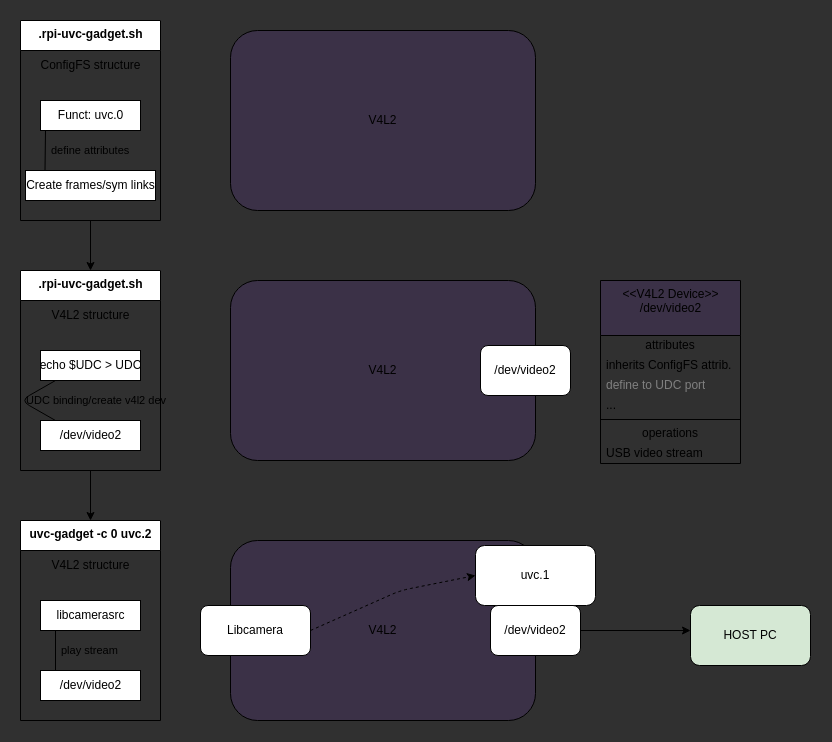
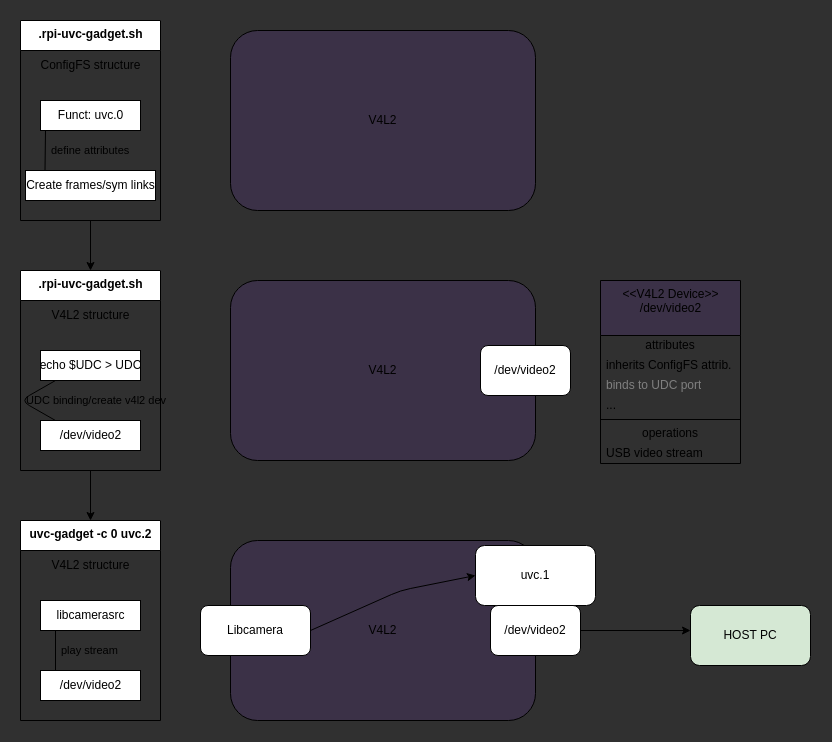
(661, 386) -> (657, 386)
(383, 598) -> (383, 598)
